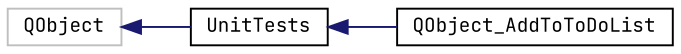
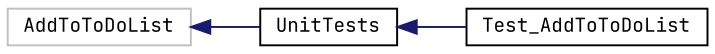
(65, 27) -> (99, 27)
(535, 27) -> (587, 27)
